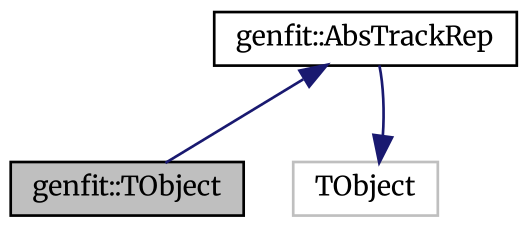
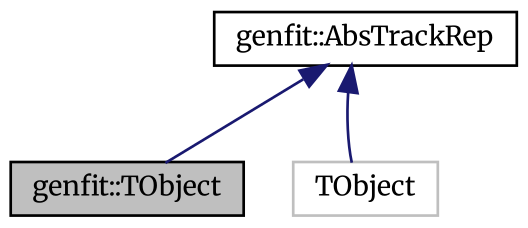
(383, 101) -> (348, 128)
